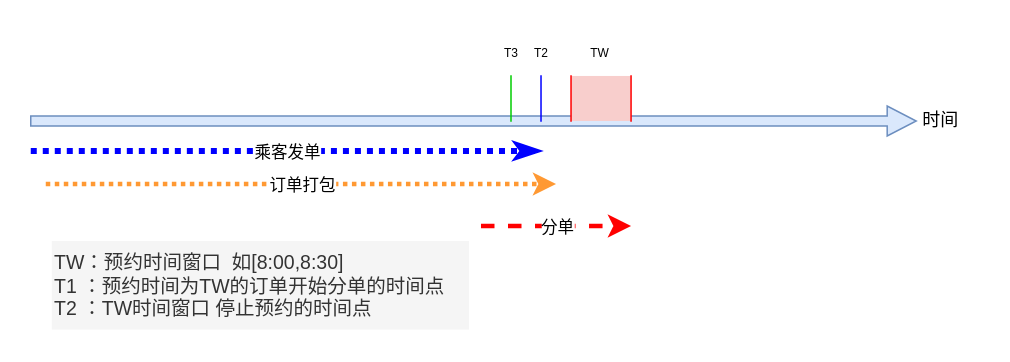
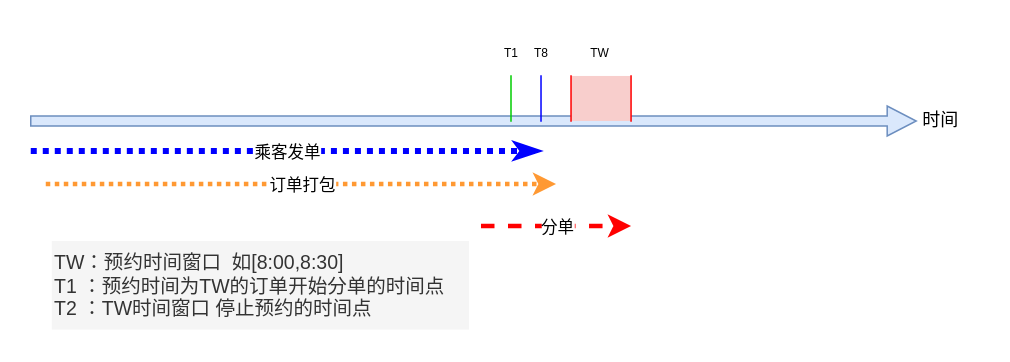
(512, 53) -> (512, 53)
(542, 53) -> (542, 53)
